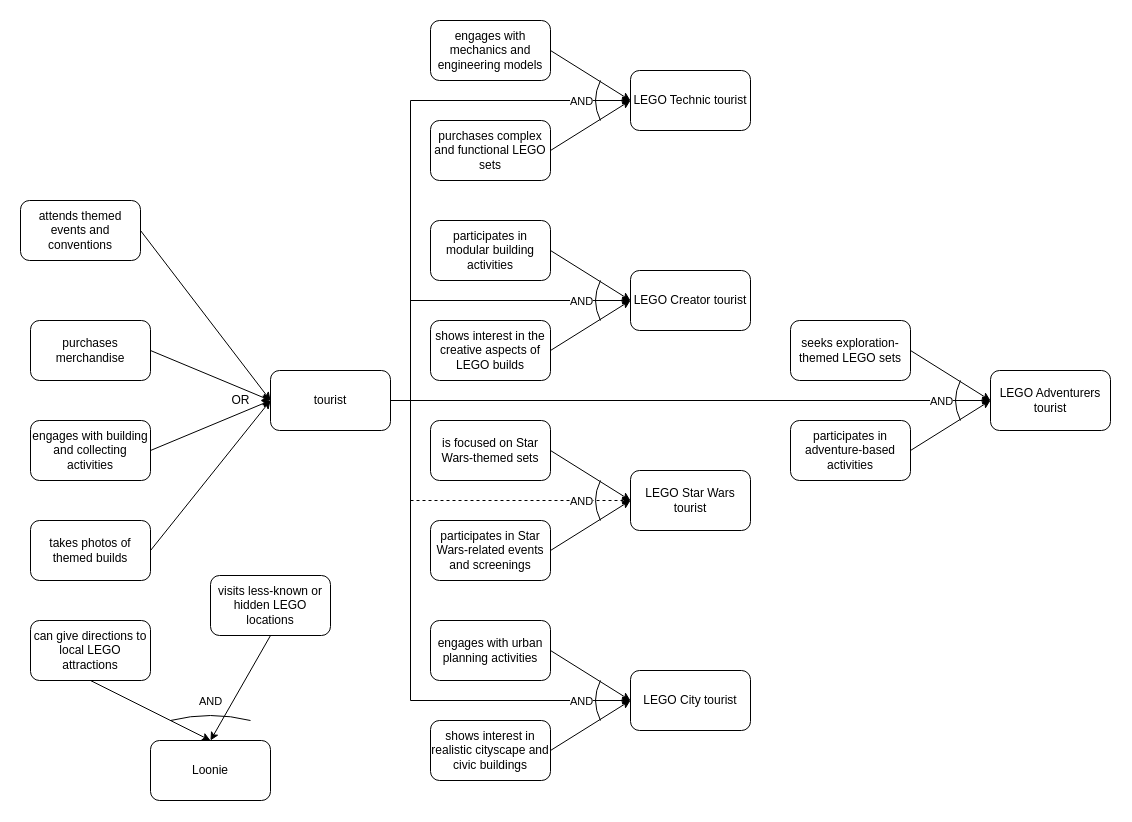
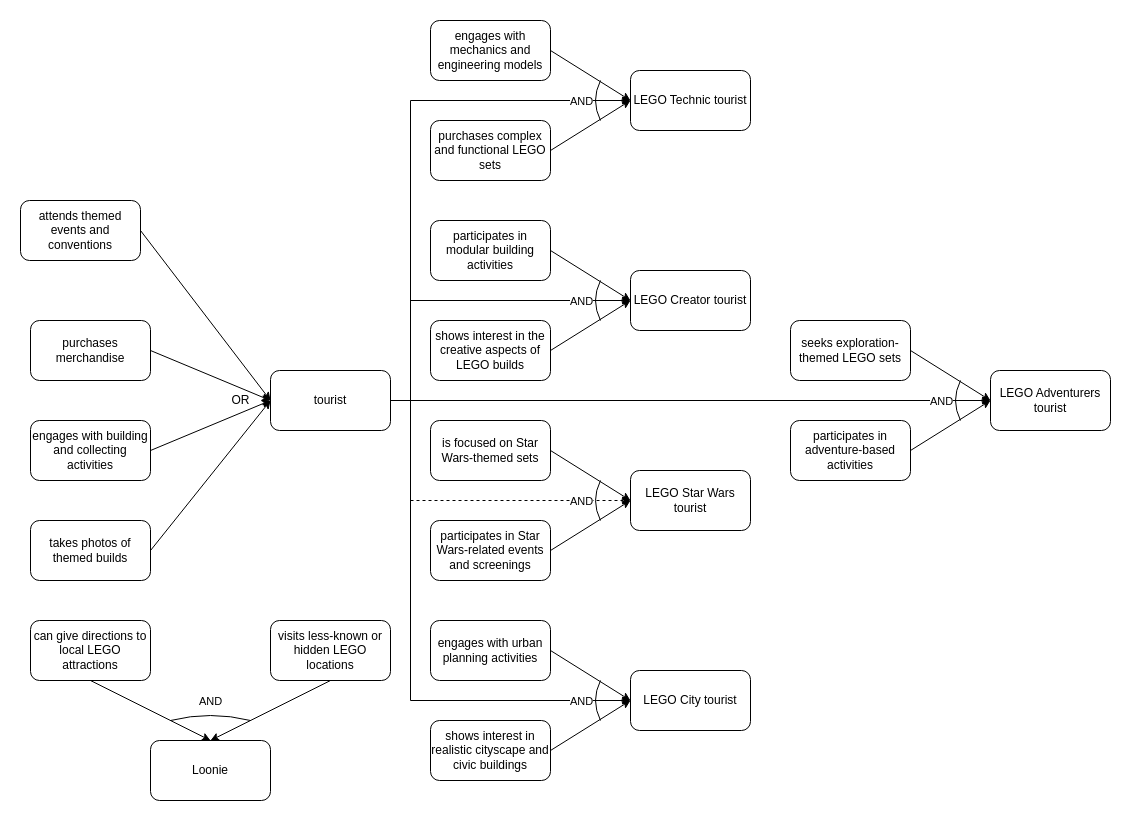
(271, 606) -> (331, 651)
